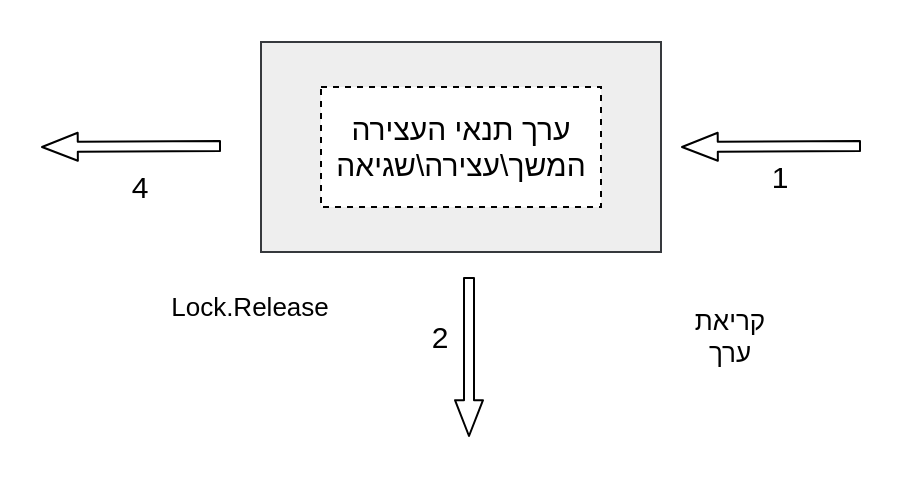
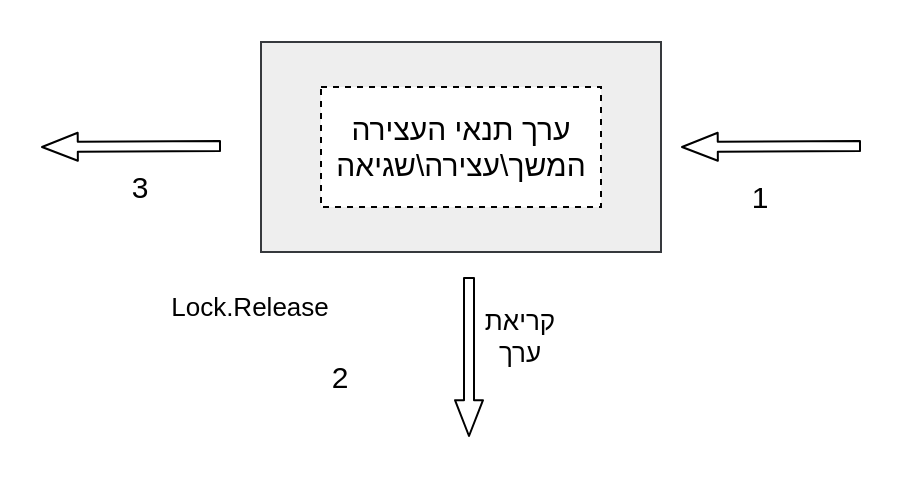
(781, 177) -> (761, 197)
(141, 187) -> (141, 187)
(441, 337) -> (341, 377)
(731, 337) -> (521, 337)
